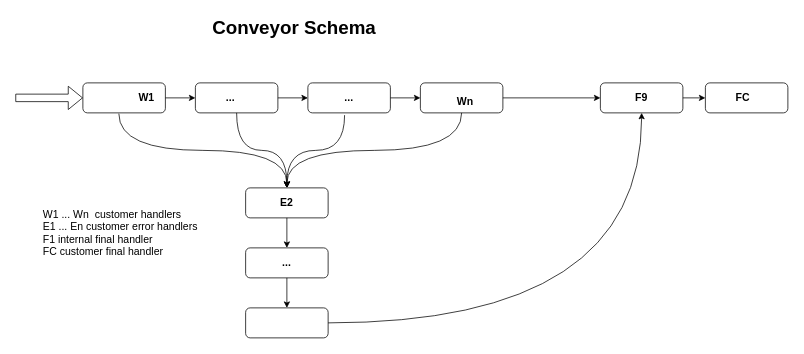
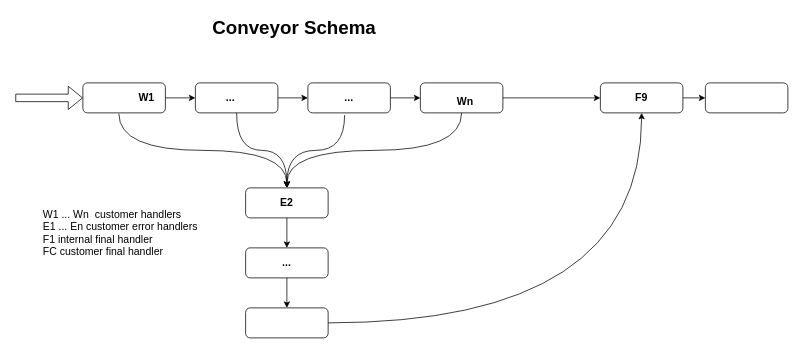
(743, 98) -> none
